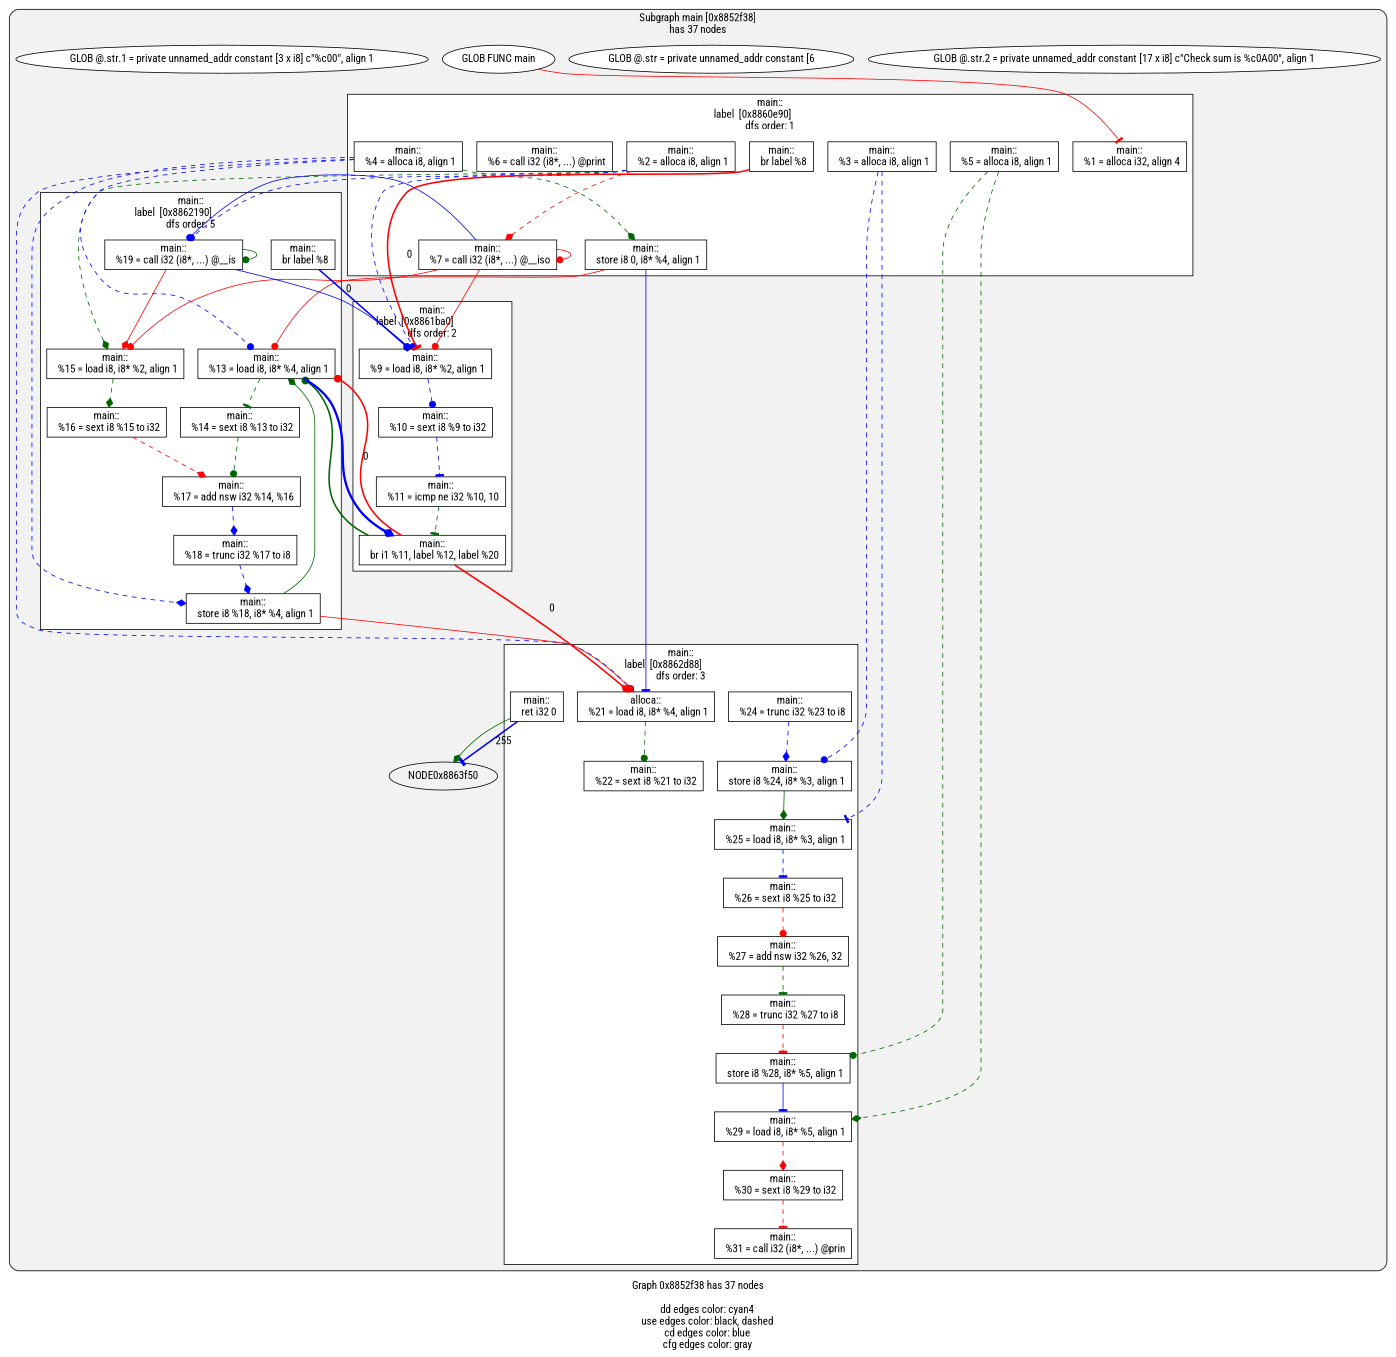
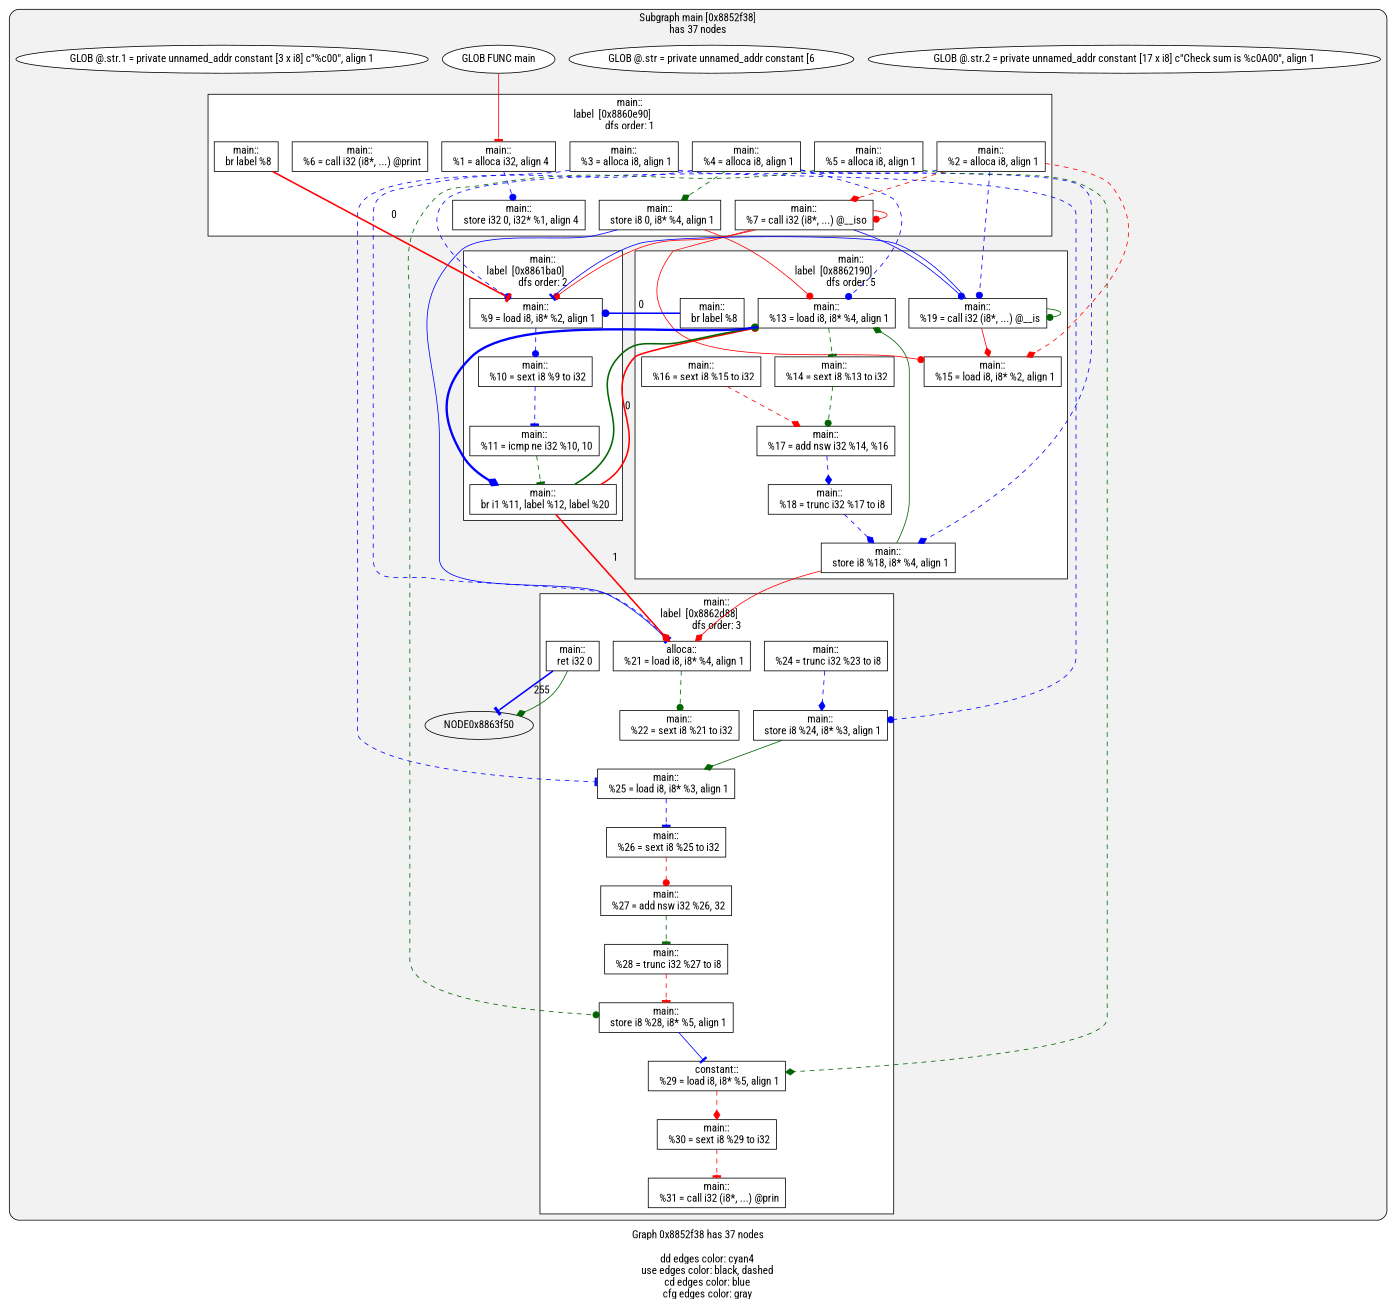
(266, 178) -> (1125, 250)
none -> (519, 215)
(112, 388) -> none
(552, 609) -> (615, 558)
(783, 1127) -> (717, 1076)
